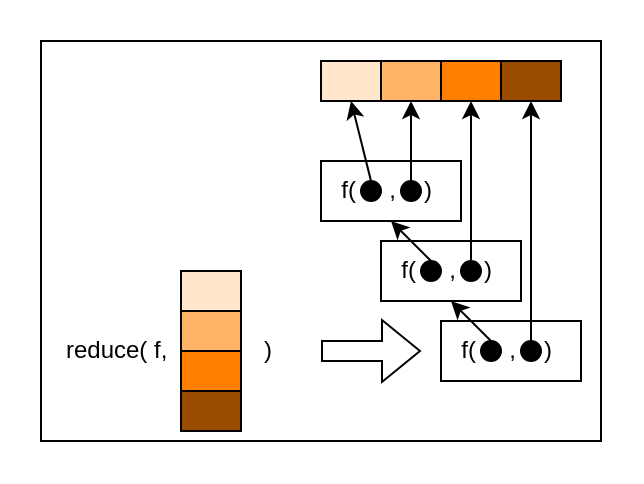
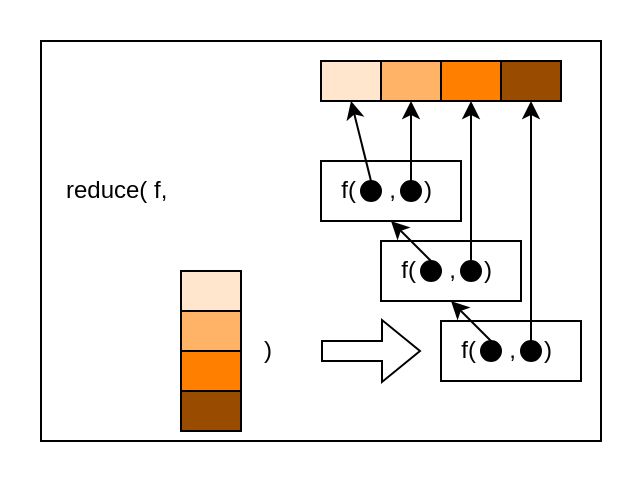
(121, 351) -> (121, 191)
